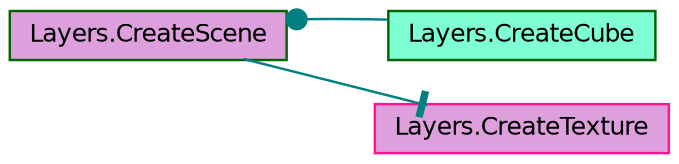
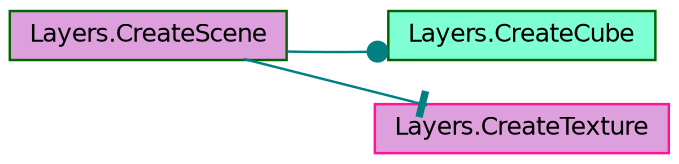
(347, 19) -> (327, 52)
